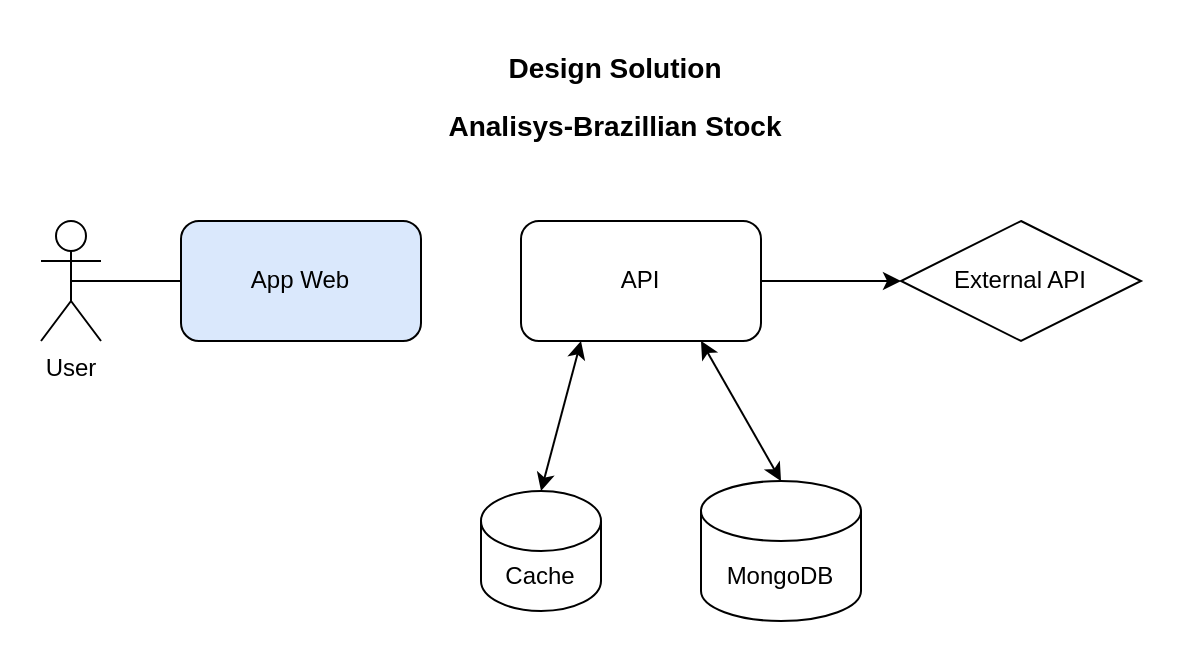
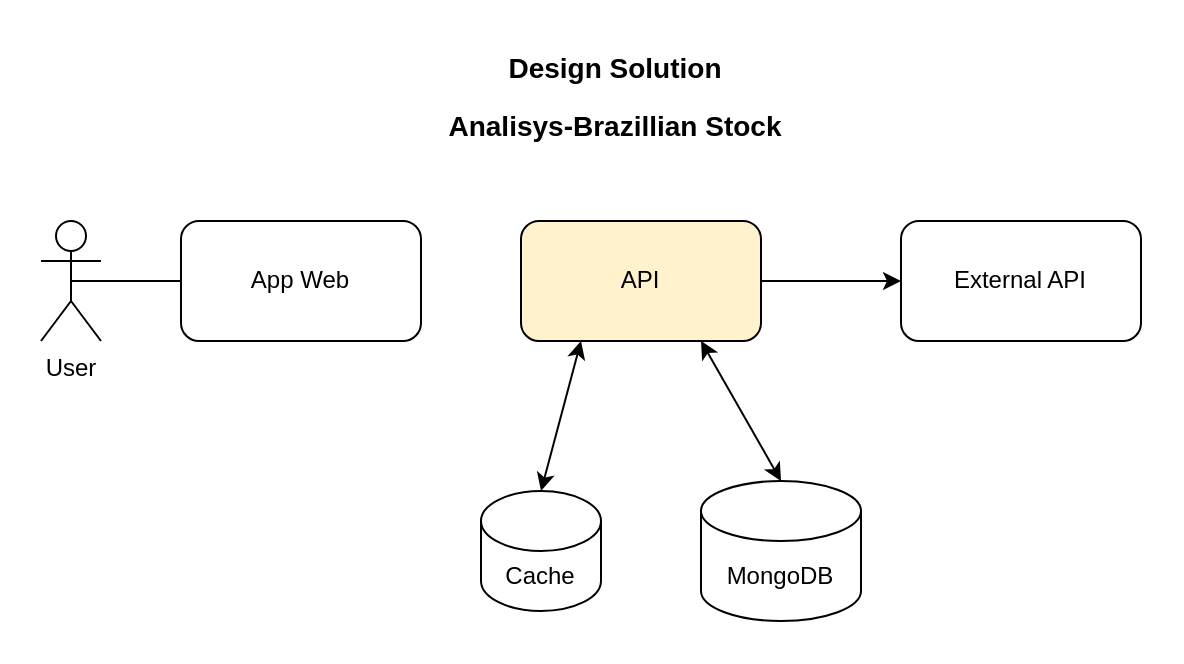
(301, 281) -> (301, 281)
(641, 281) -> (641, 281)
(1021, 281) -> (1021, 281)
